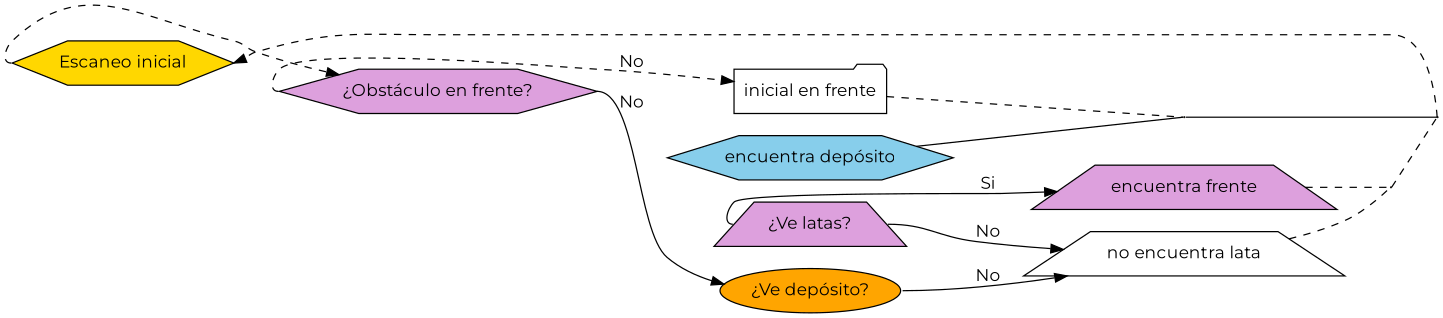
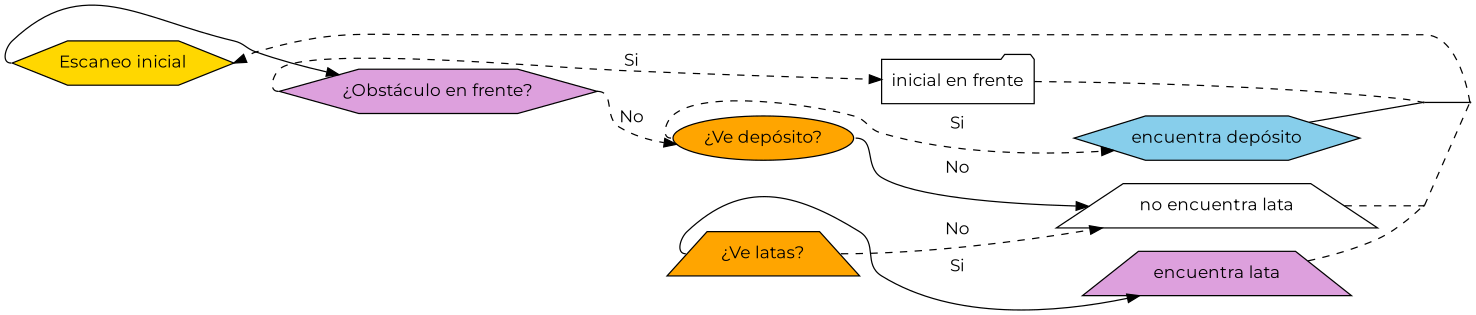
(155, 17) -> (155, 17)
(632, 62) -> (632, 61)
none -> (871, 127)
(1184, 187) -> (1217, 273)
(643, 195) -> (620, 128)
(810, 224) -> (763, 254)
(969, 240) -> (966, 247)
